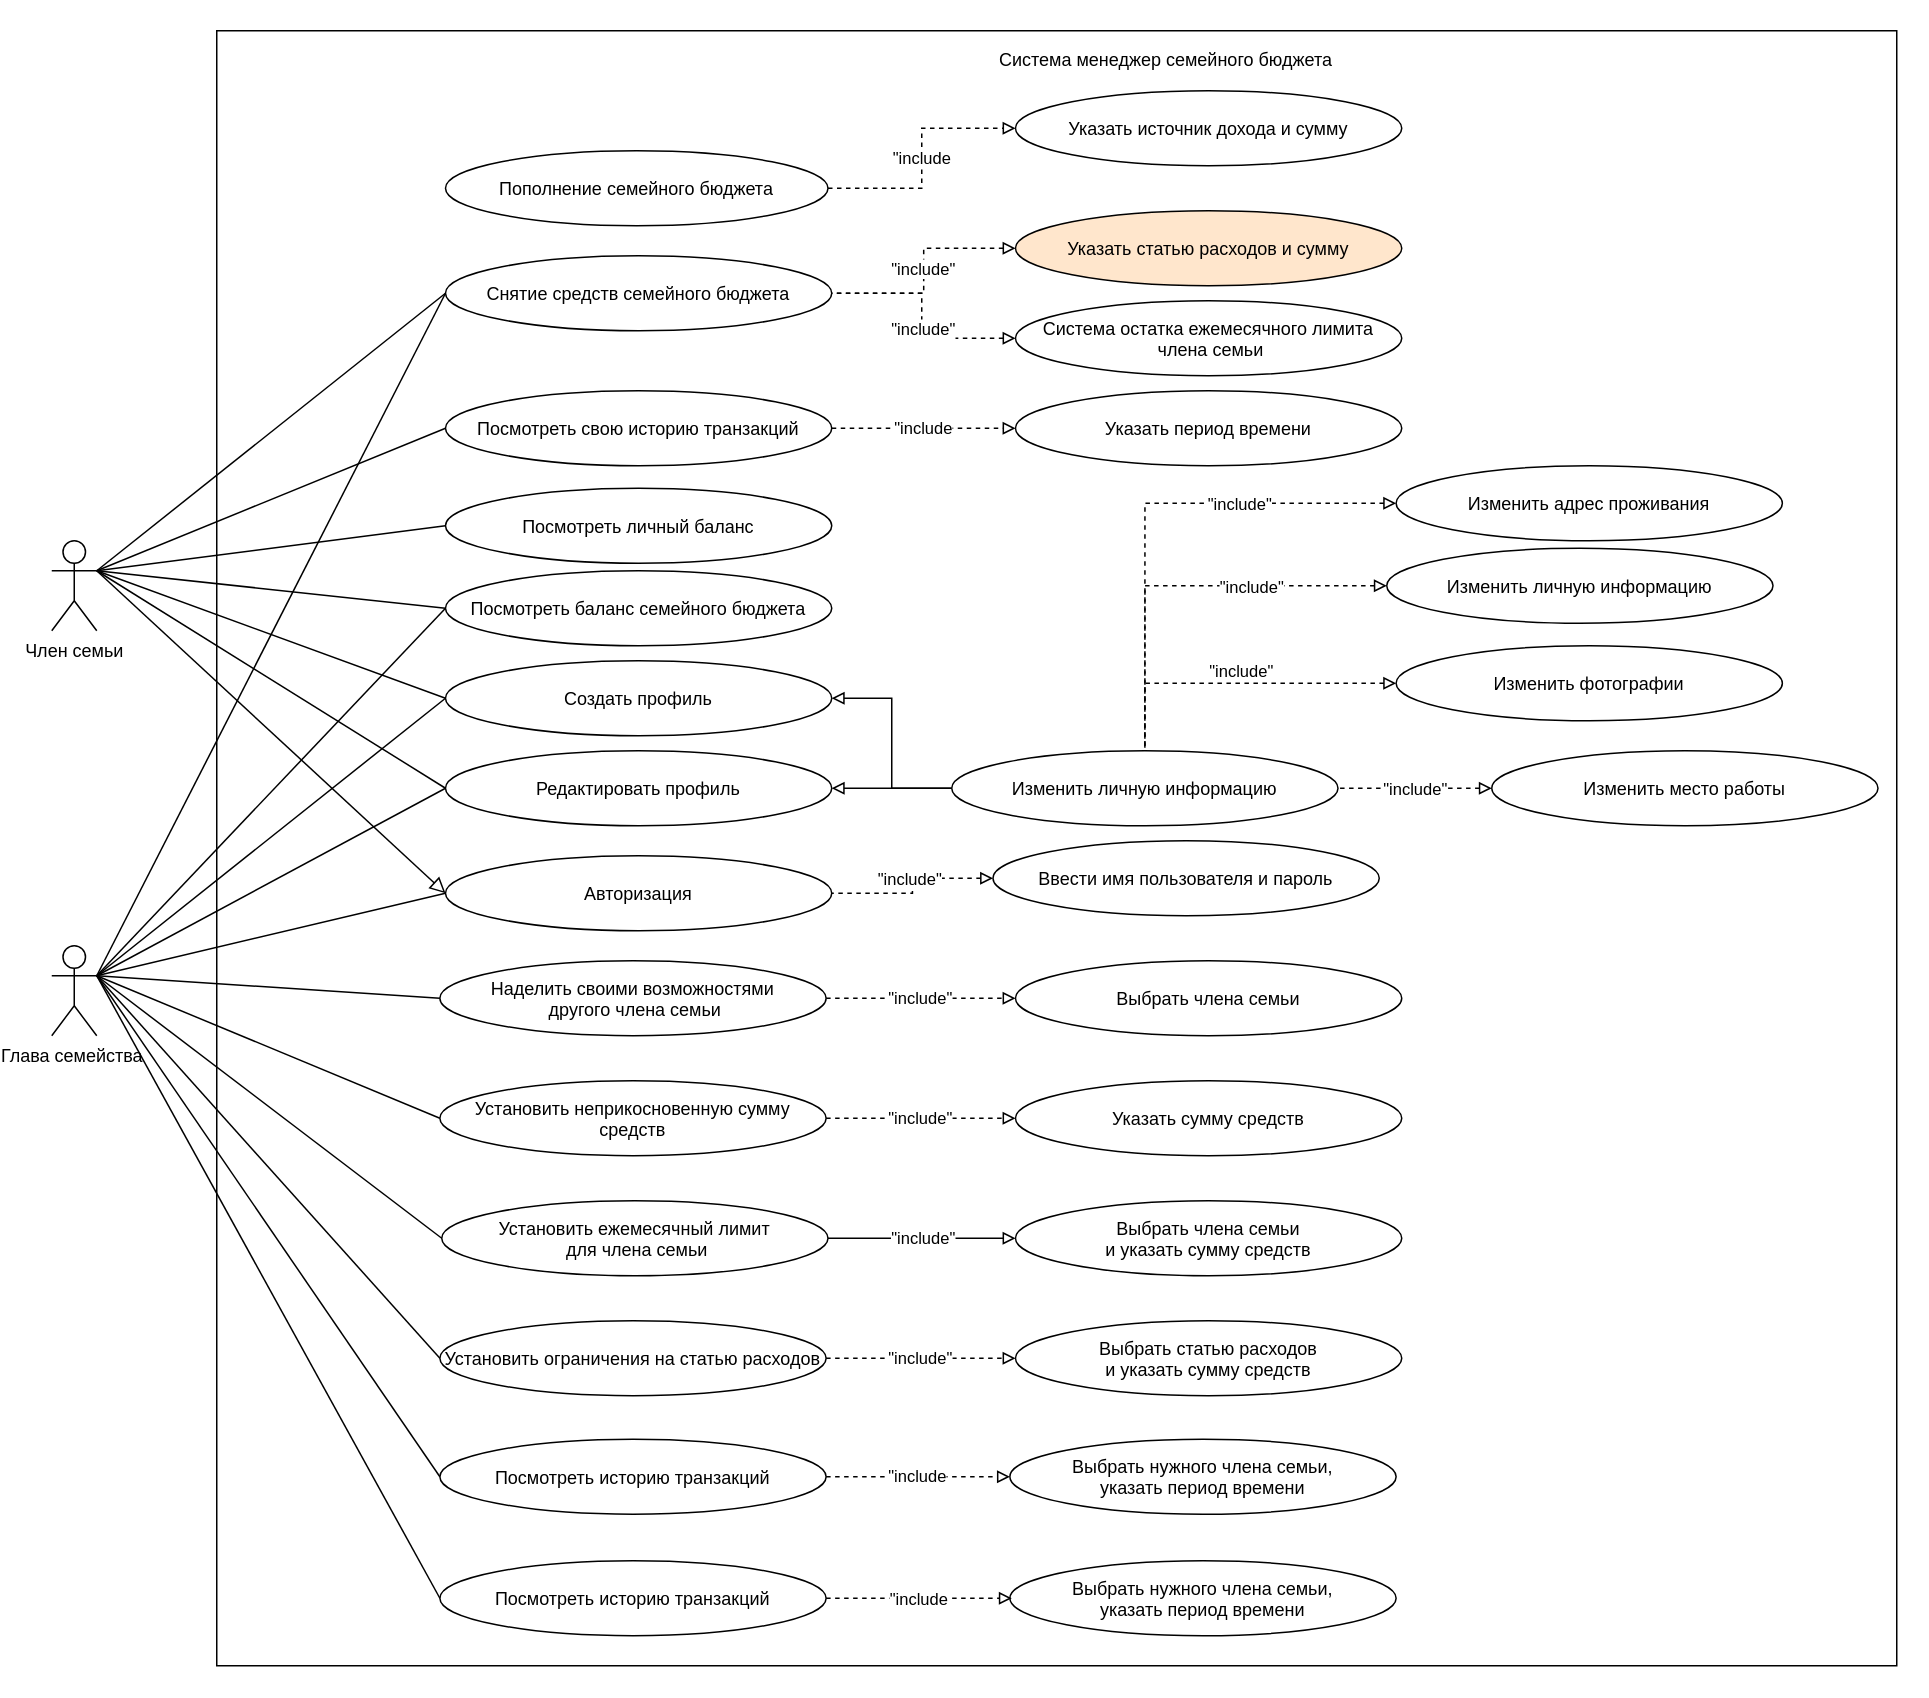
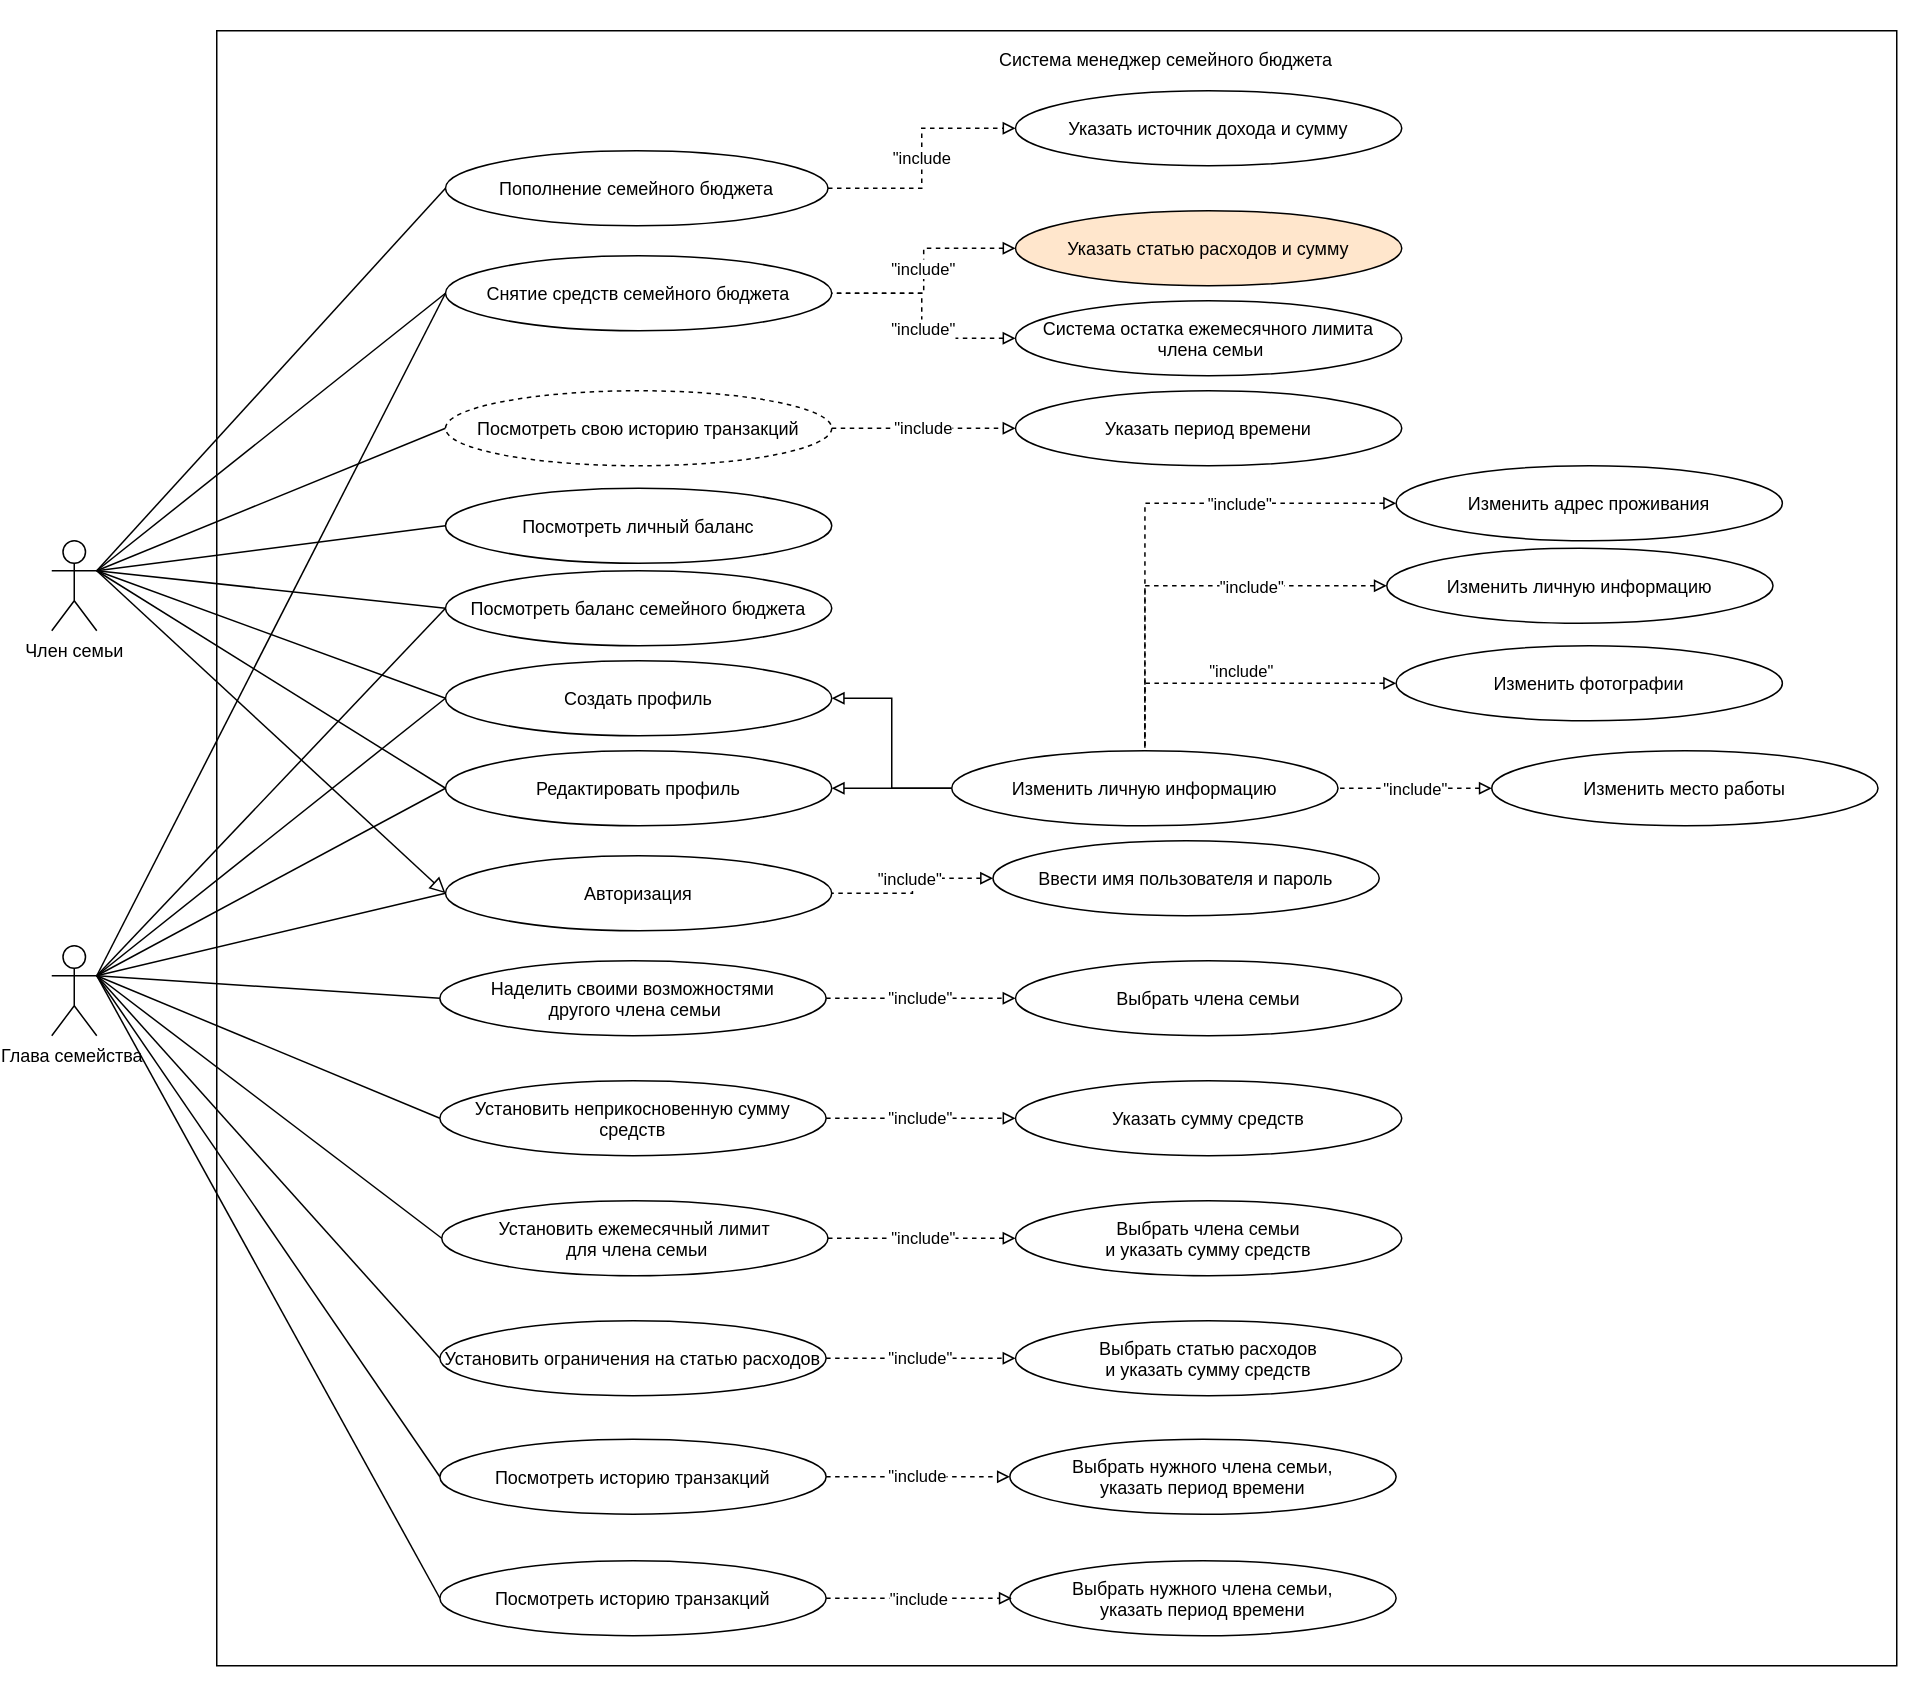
none -> (277, 373)
(639, 428) -> (639, 428)
(861, 1238) -> (861, 1238)
